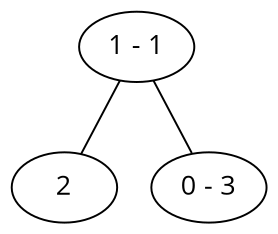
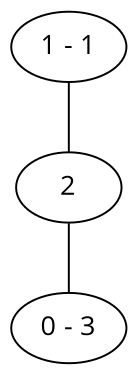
(173, 117) -> (69, 258)
